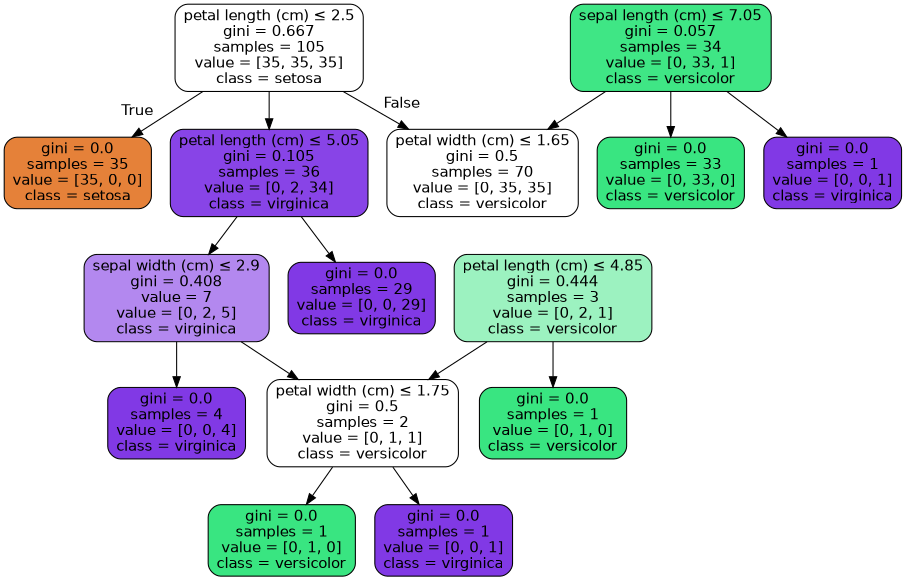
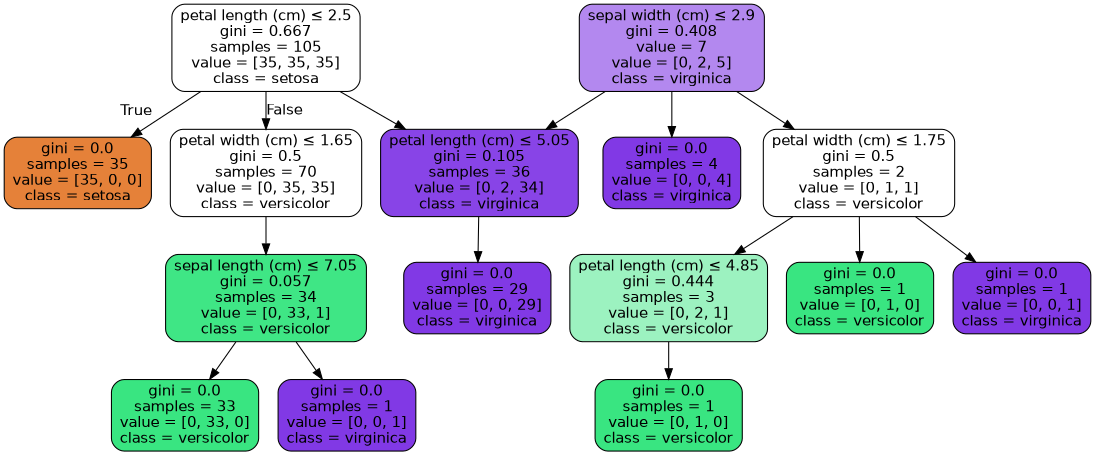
(581, 108) -> (266, 230)
(226, 231) -> (580, 108)
(462, 358) -> (768, 233)
